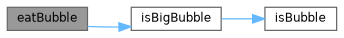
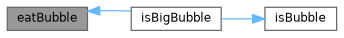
(103, 27) -> (115, 11)
